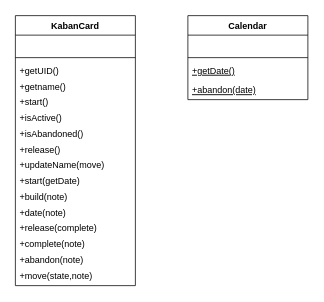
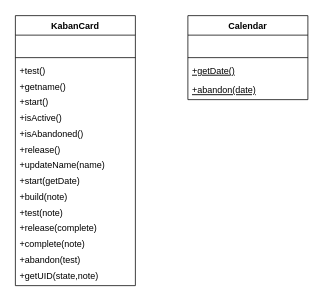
(42, 71) -> (37, 71)
(62, 165) -> (62, 165)
(47, 212) -> (47, 212)
(55, 260) -> (55, 260)
(61, 275) -> (66, 275)
